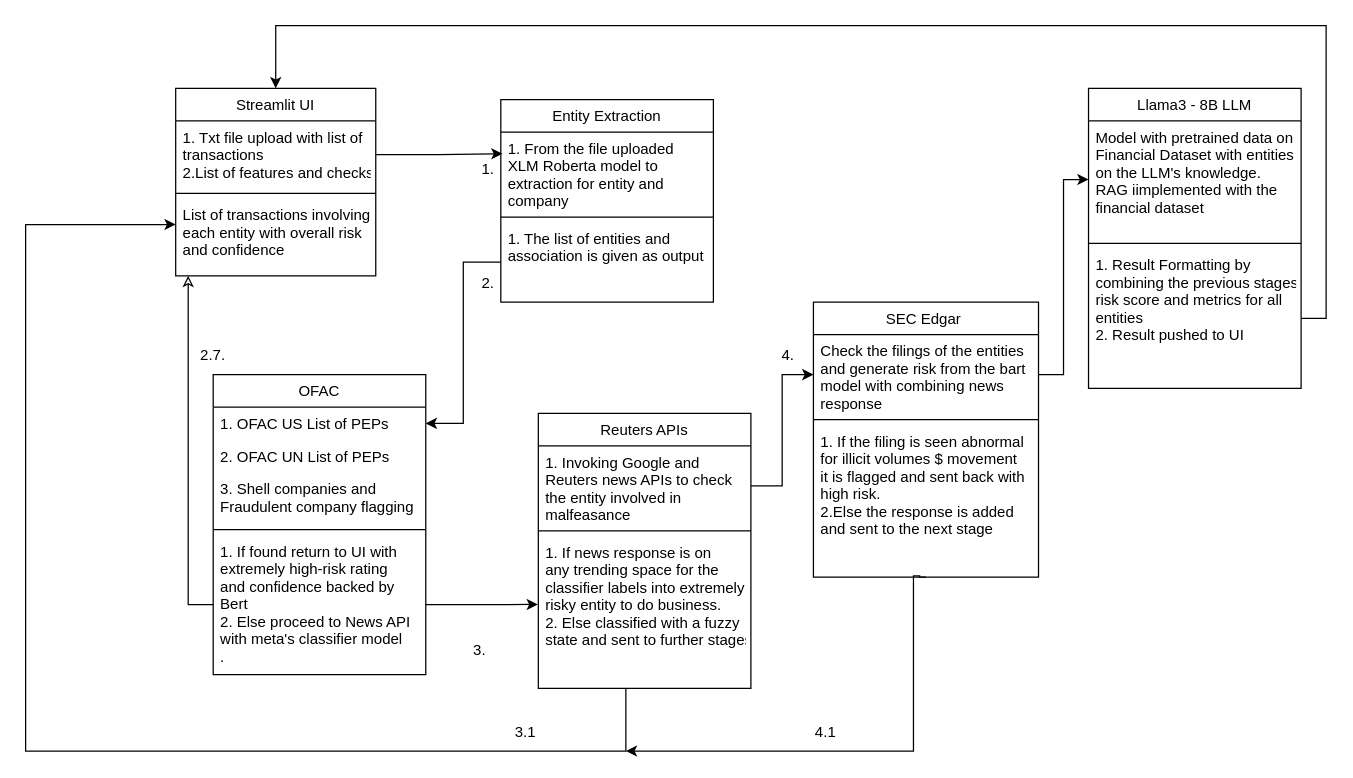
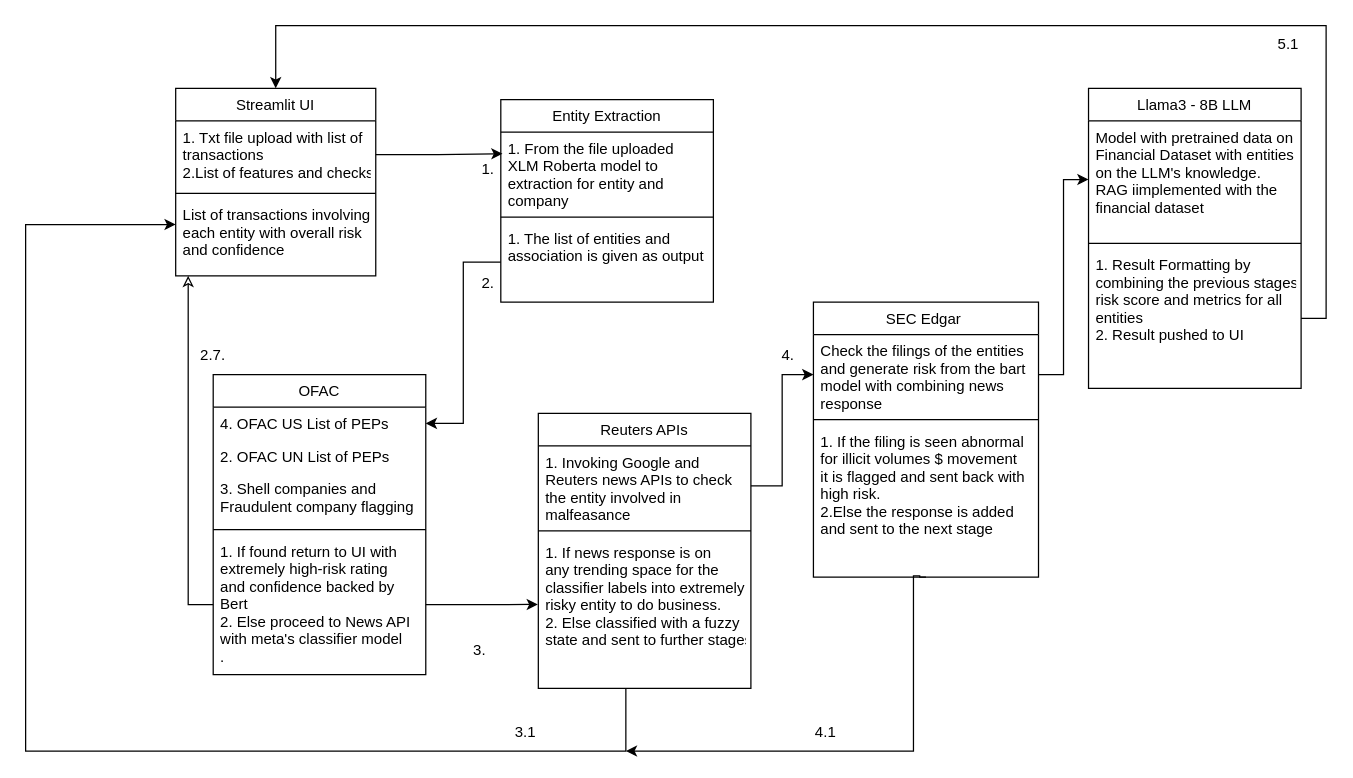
none -> (1288, 44)
(303, 424) -> (303, 424)
